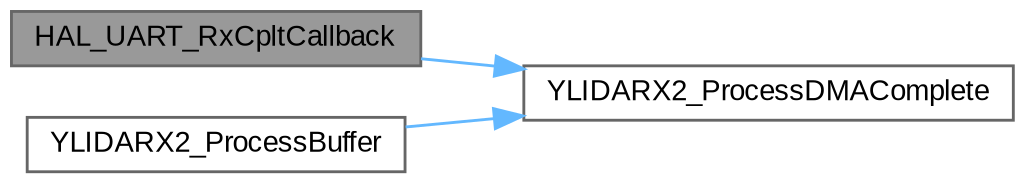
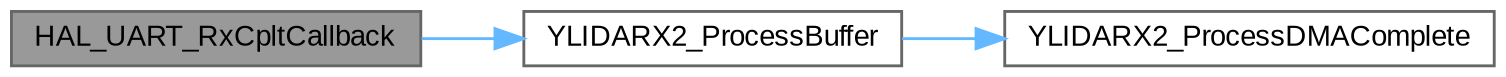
(458, 62) -> (458, 39)
